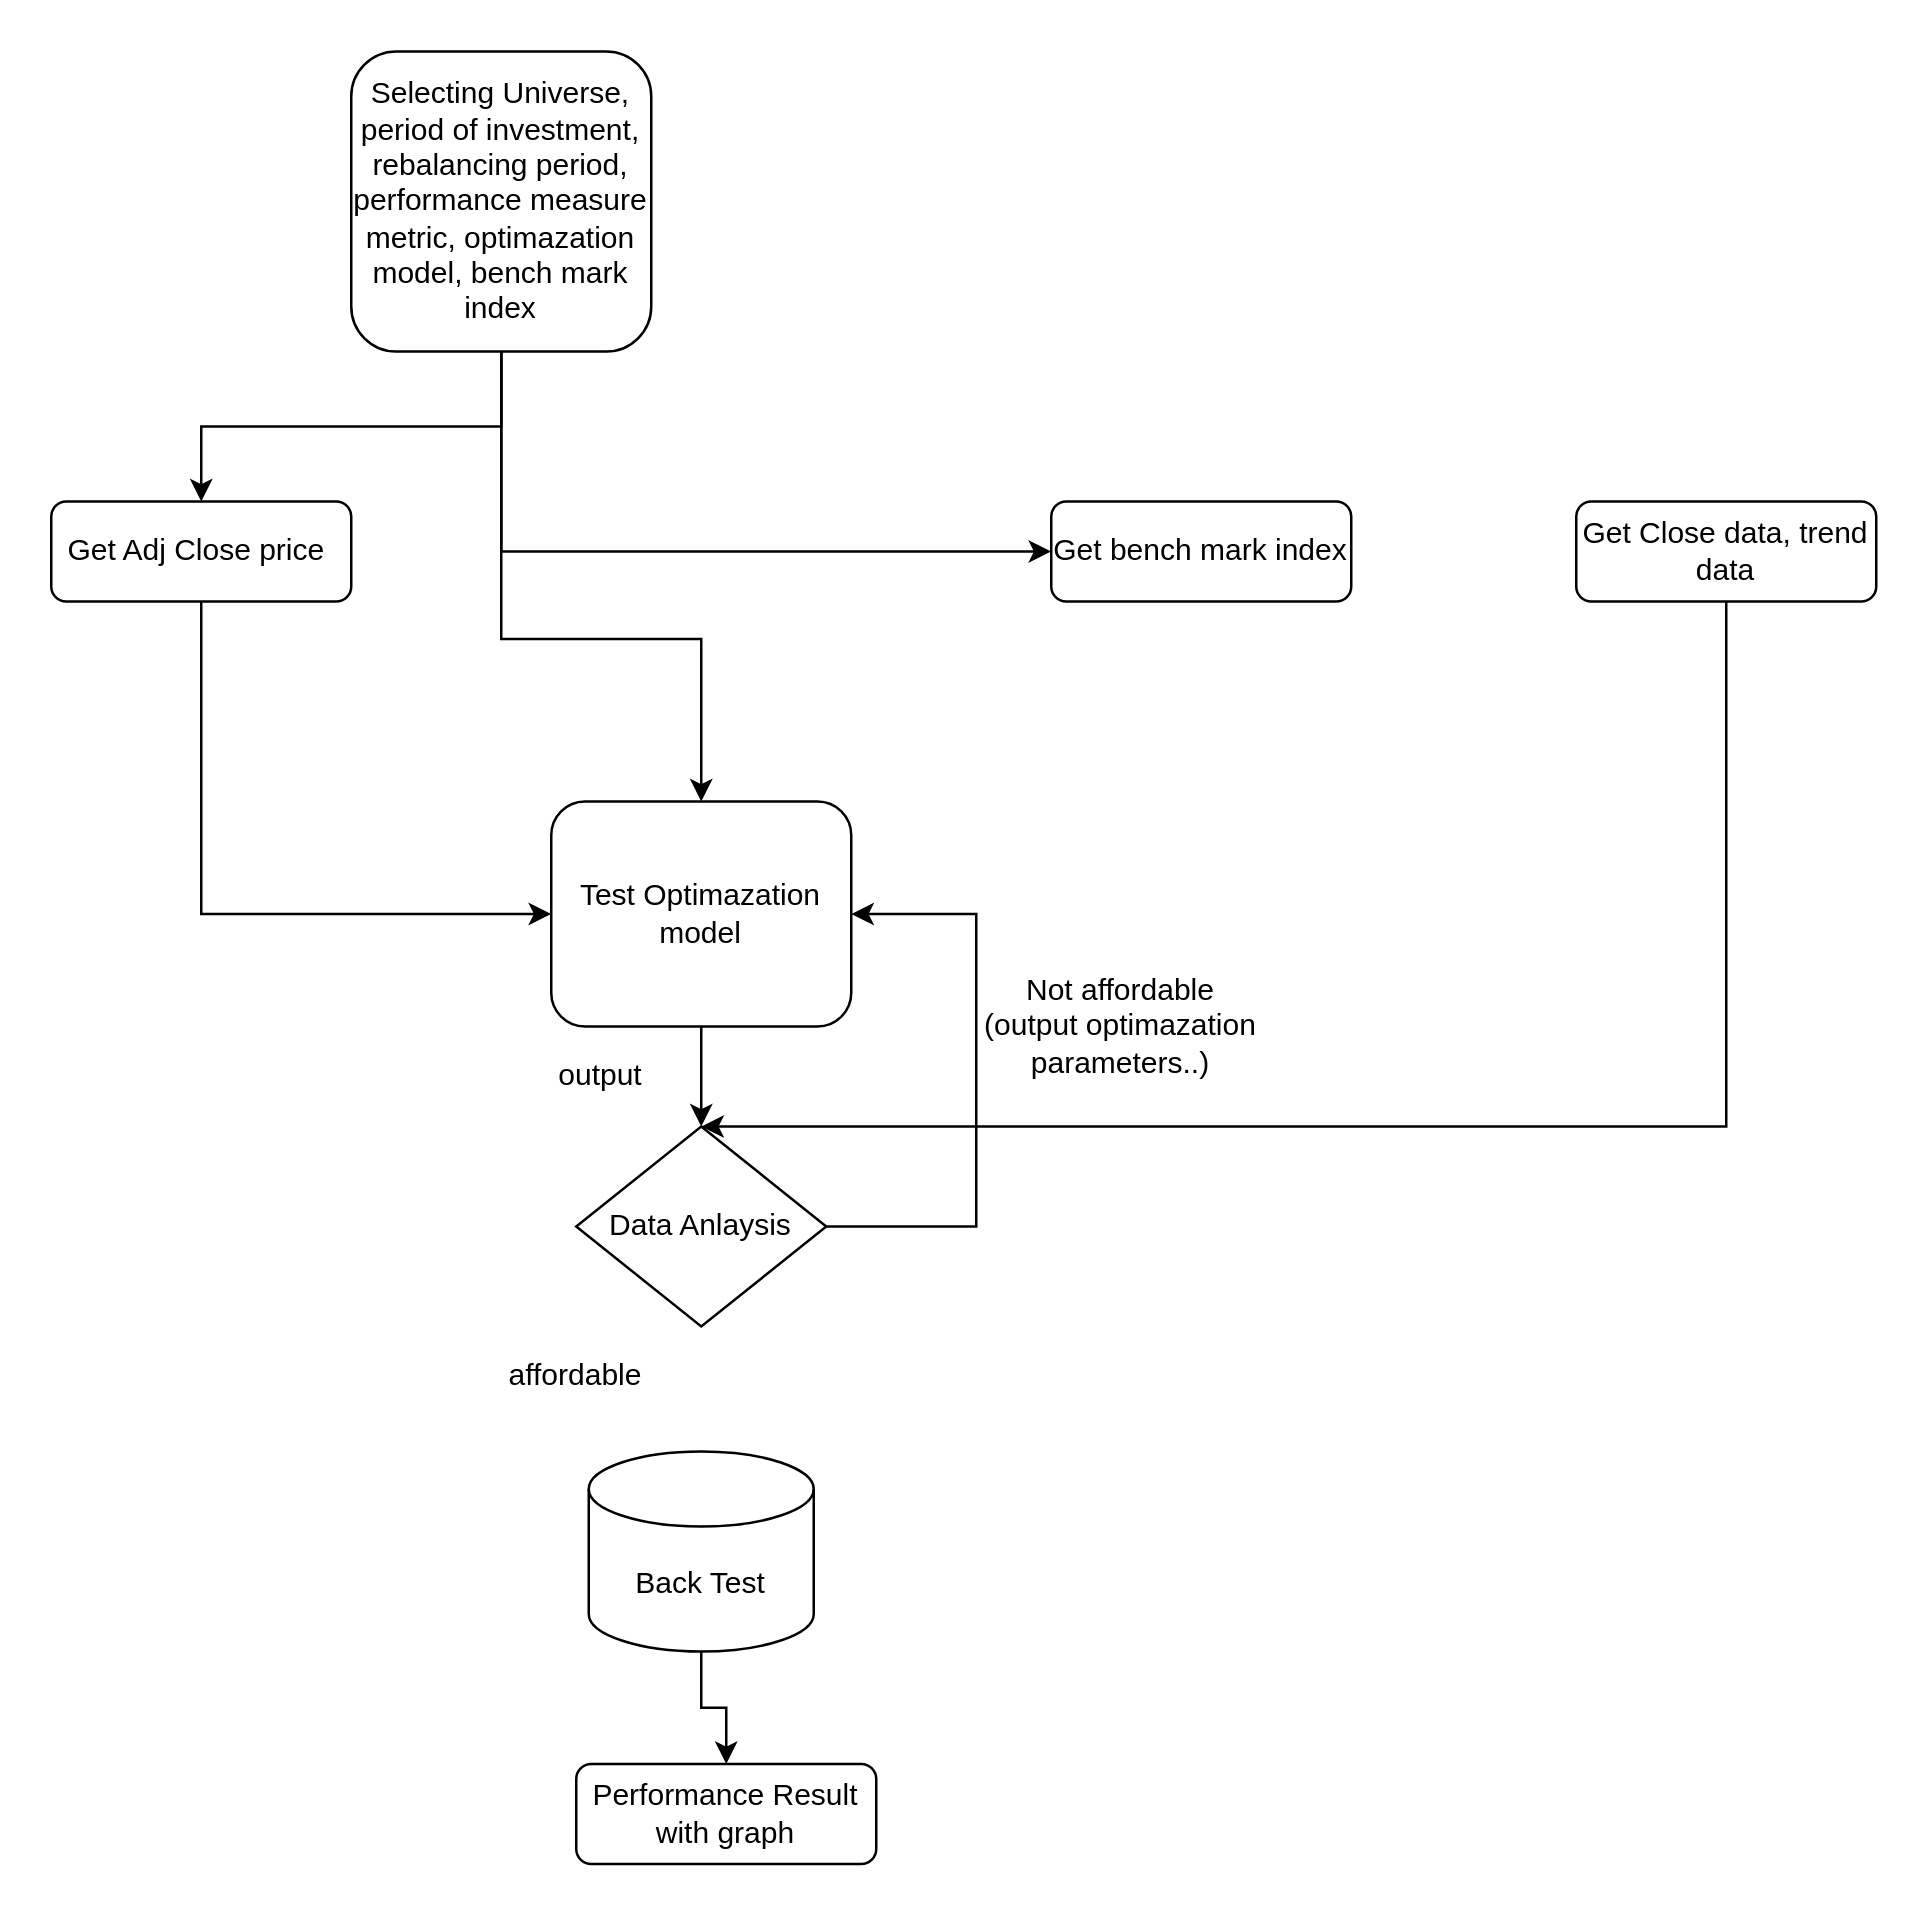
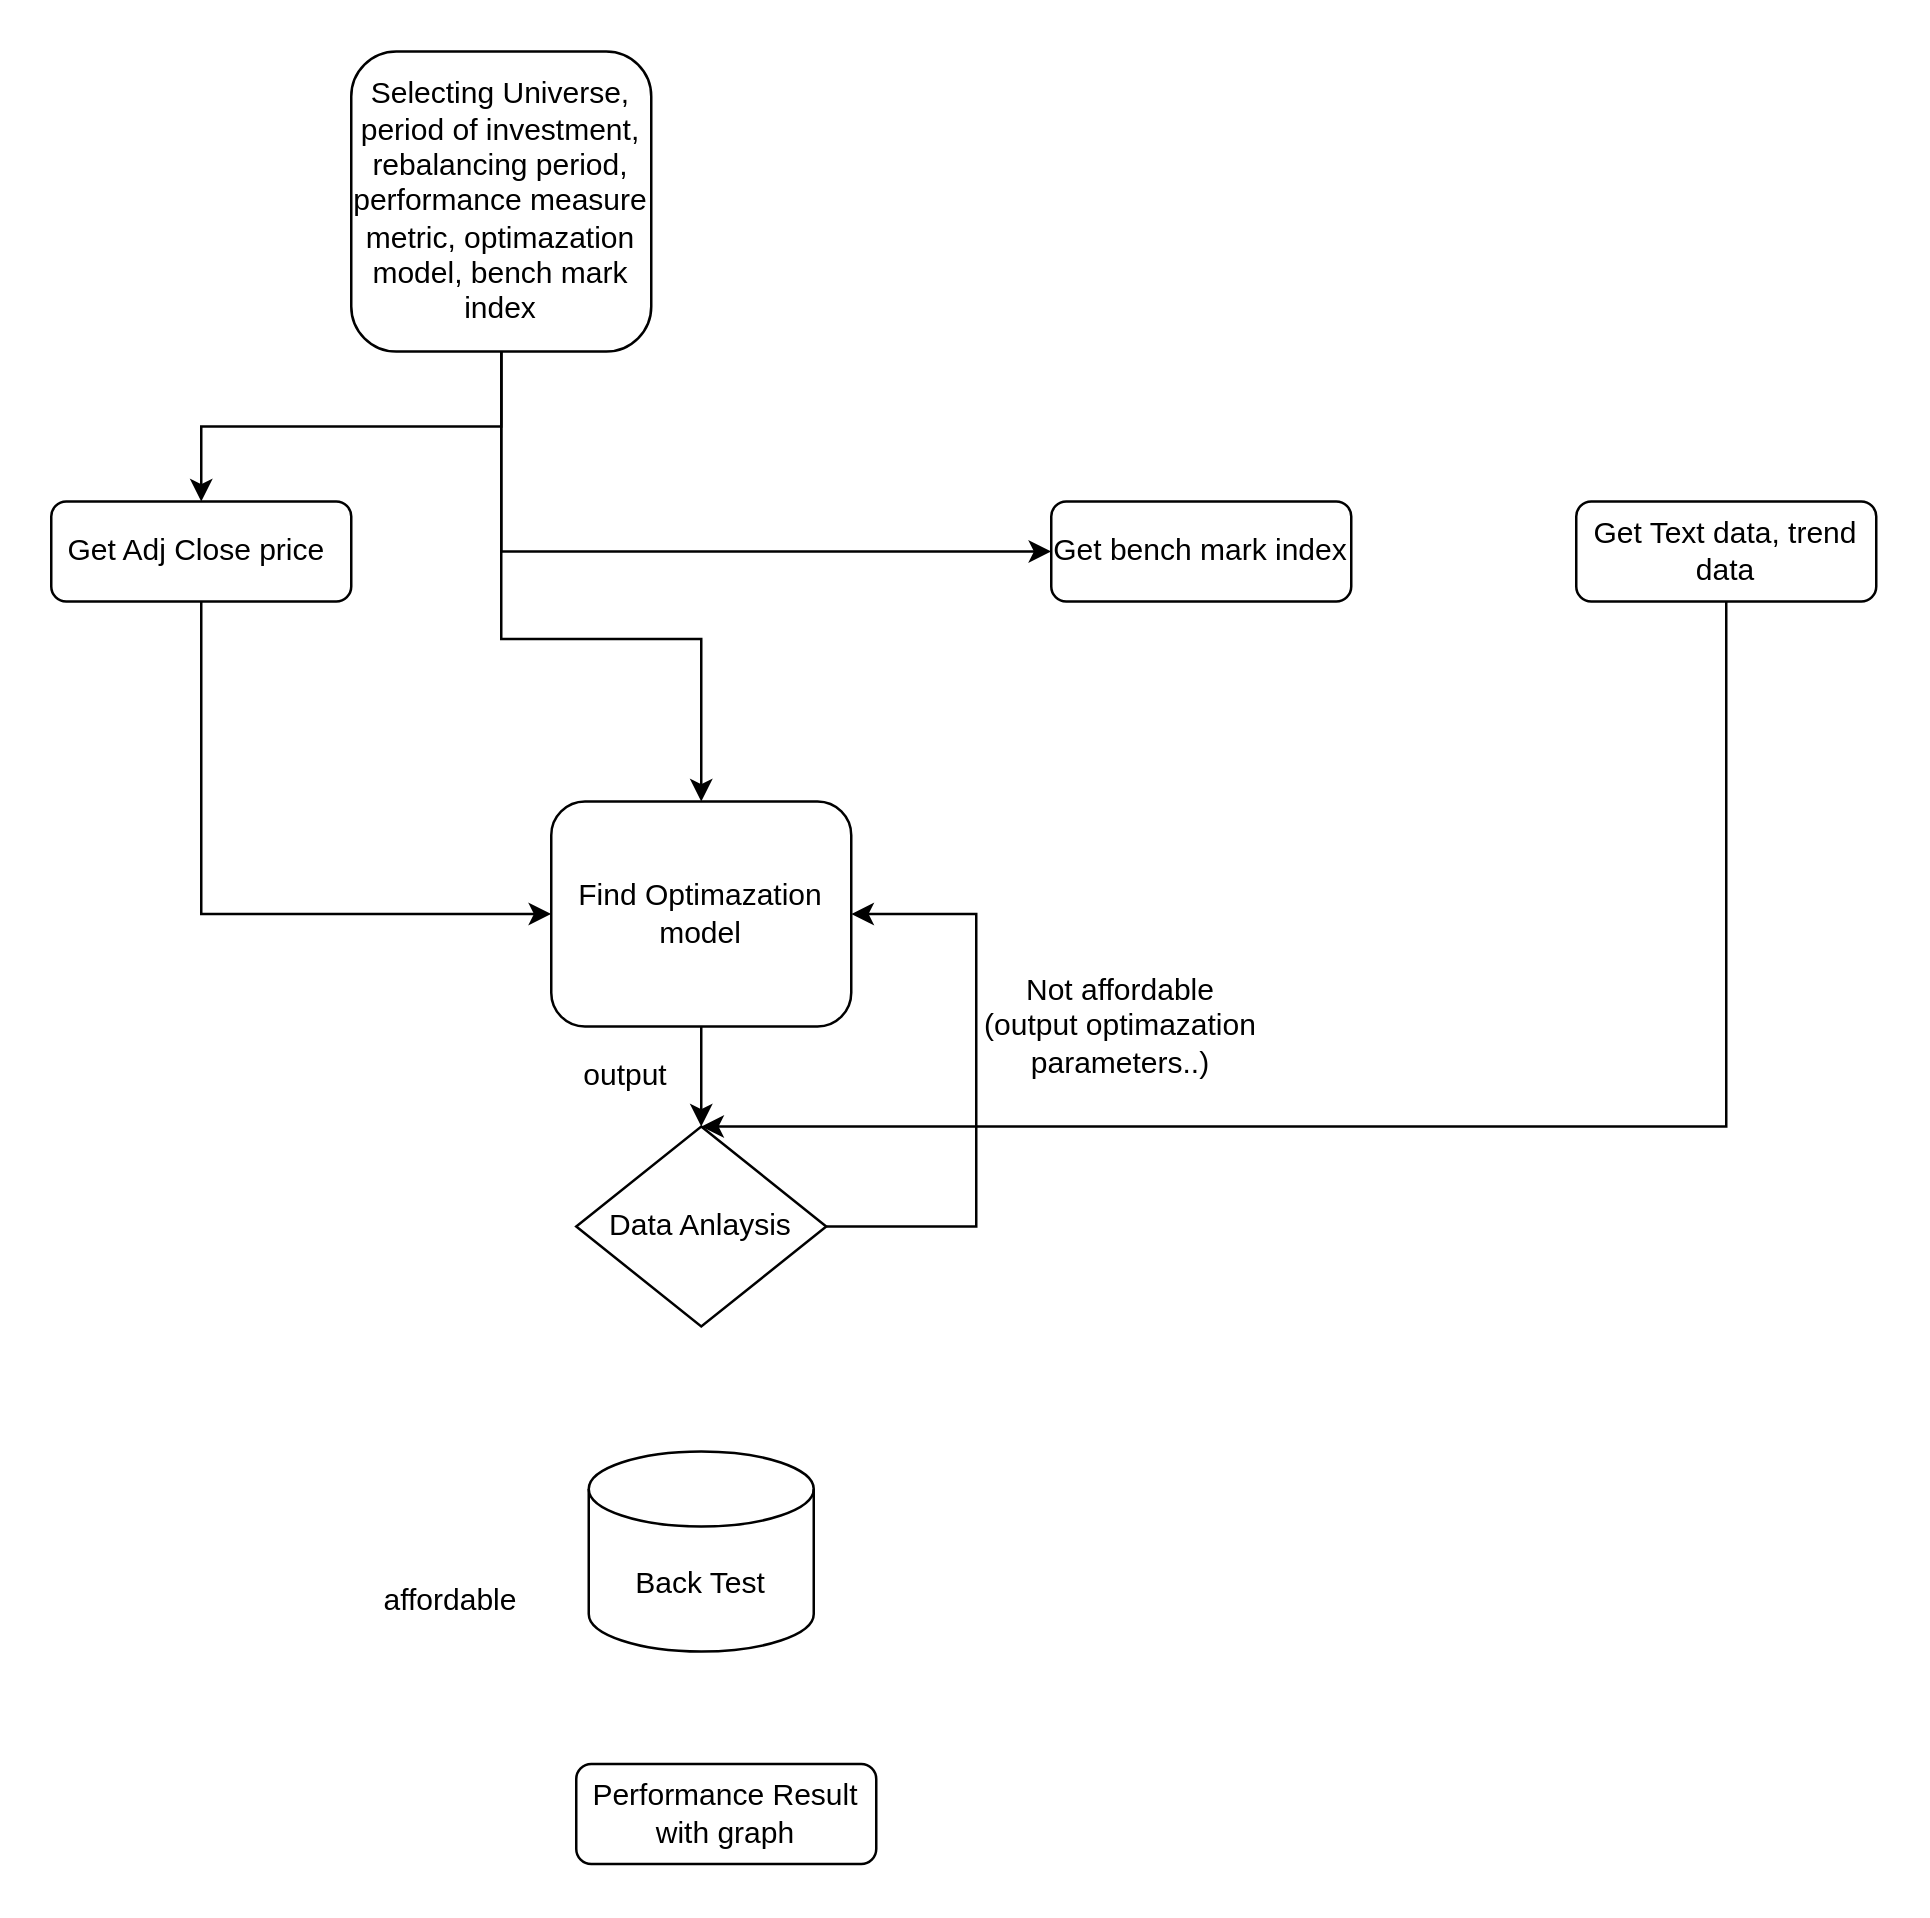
(1726, 551) -> (1726, 551)
(701, 914) -> (701, 914)
(601, 1076) -> (626, 1076)
(576, 1376) -> (451, 1601)
(705, 1708) -> none
